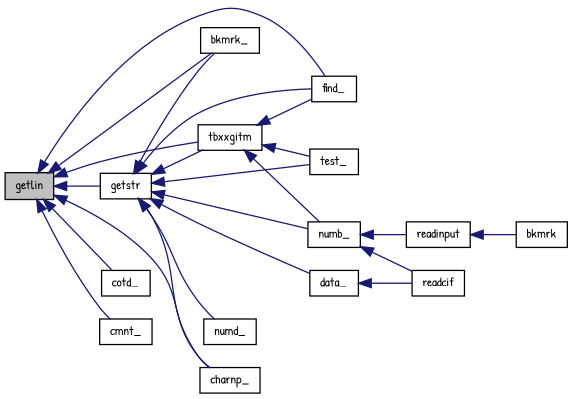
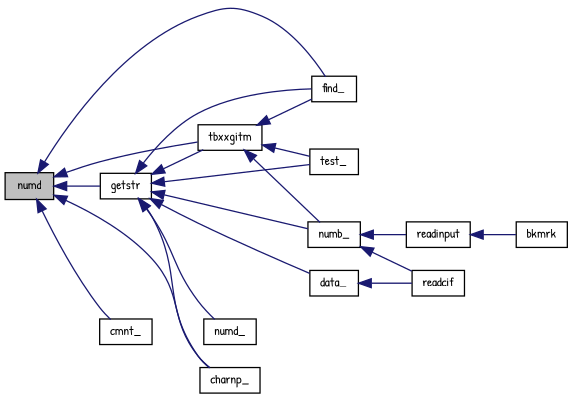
(230, 40) -> none
(29, 186) -> (29, 186)
(126, 283) -> none
